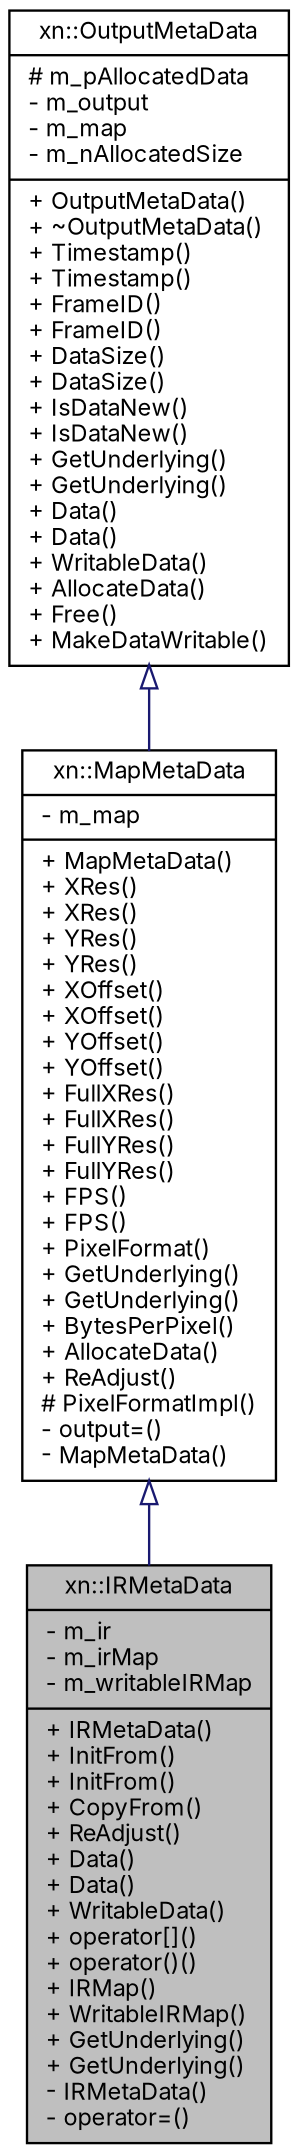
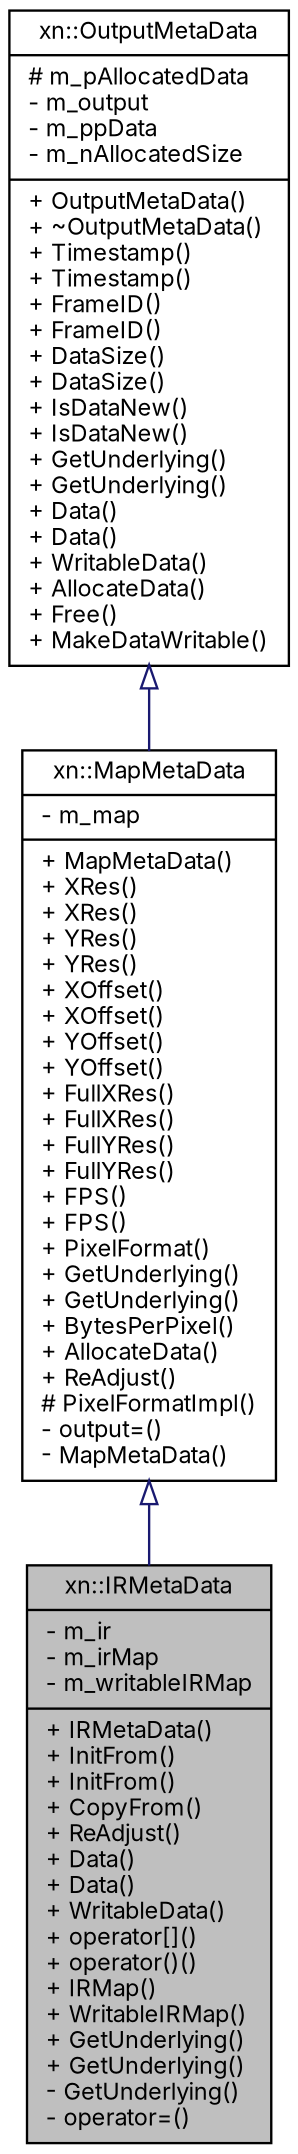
(79, 129) -> (93, 129)
(128, 2093) -> (143, 2093)
